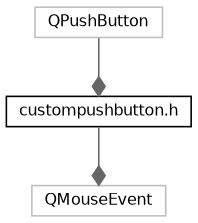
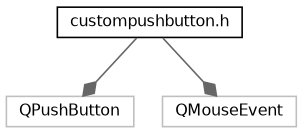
(99, 57) -> (116, 60)
